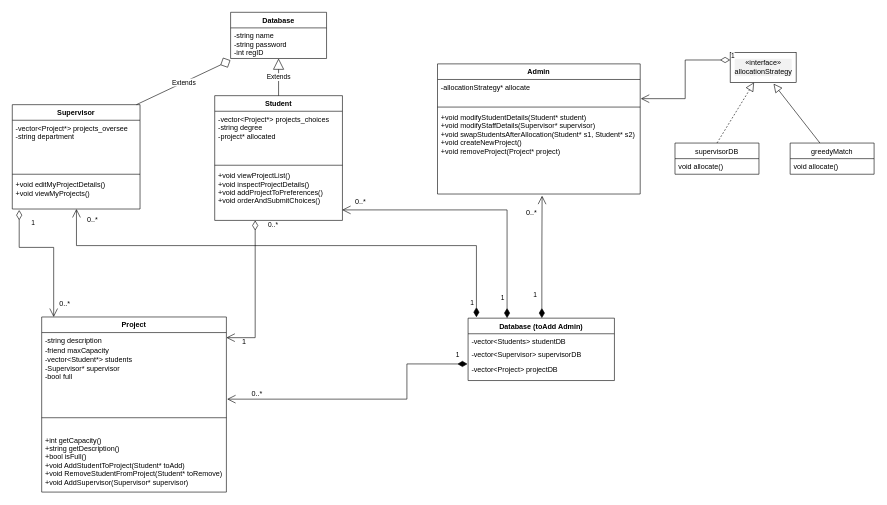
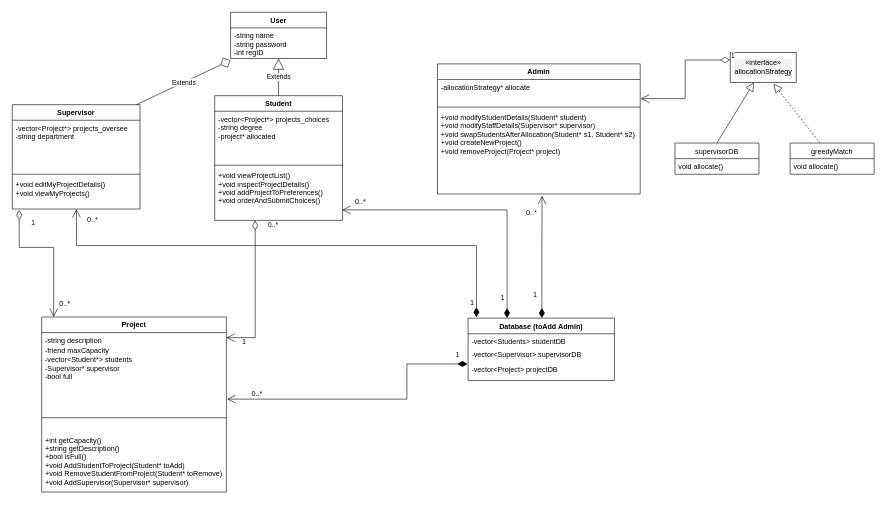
(278, 20) -> (278, 20)
(734, 116) -> (734, 116)
(799, 116) -> (799, 116)
